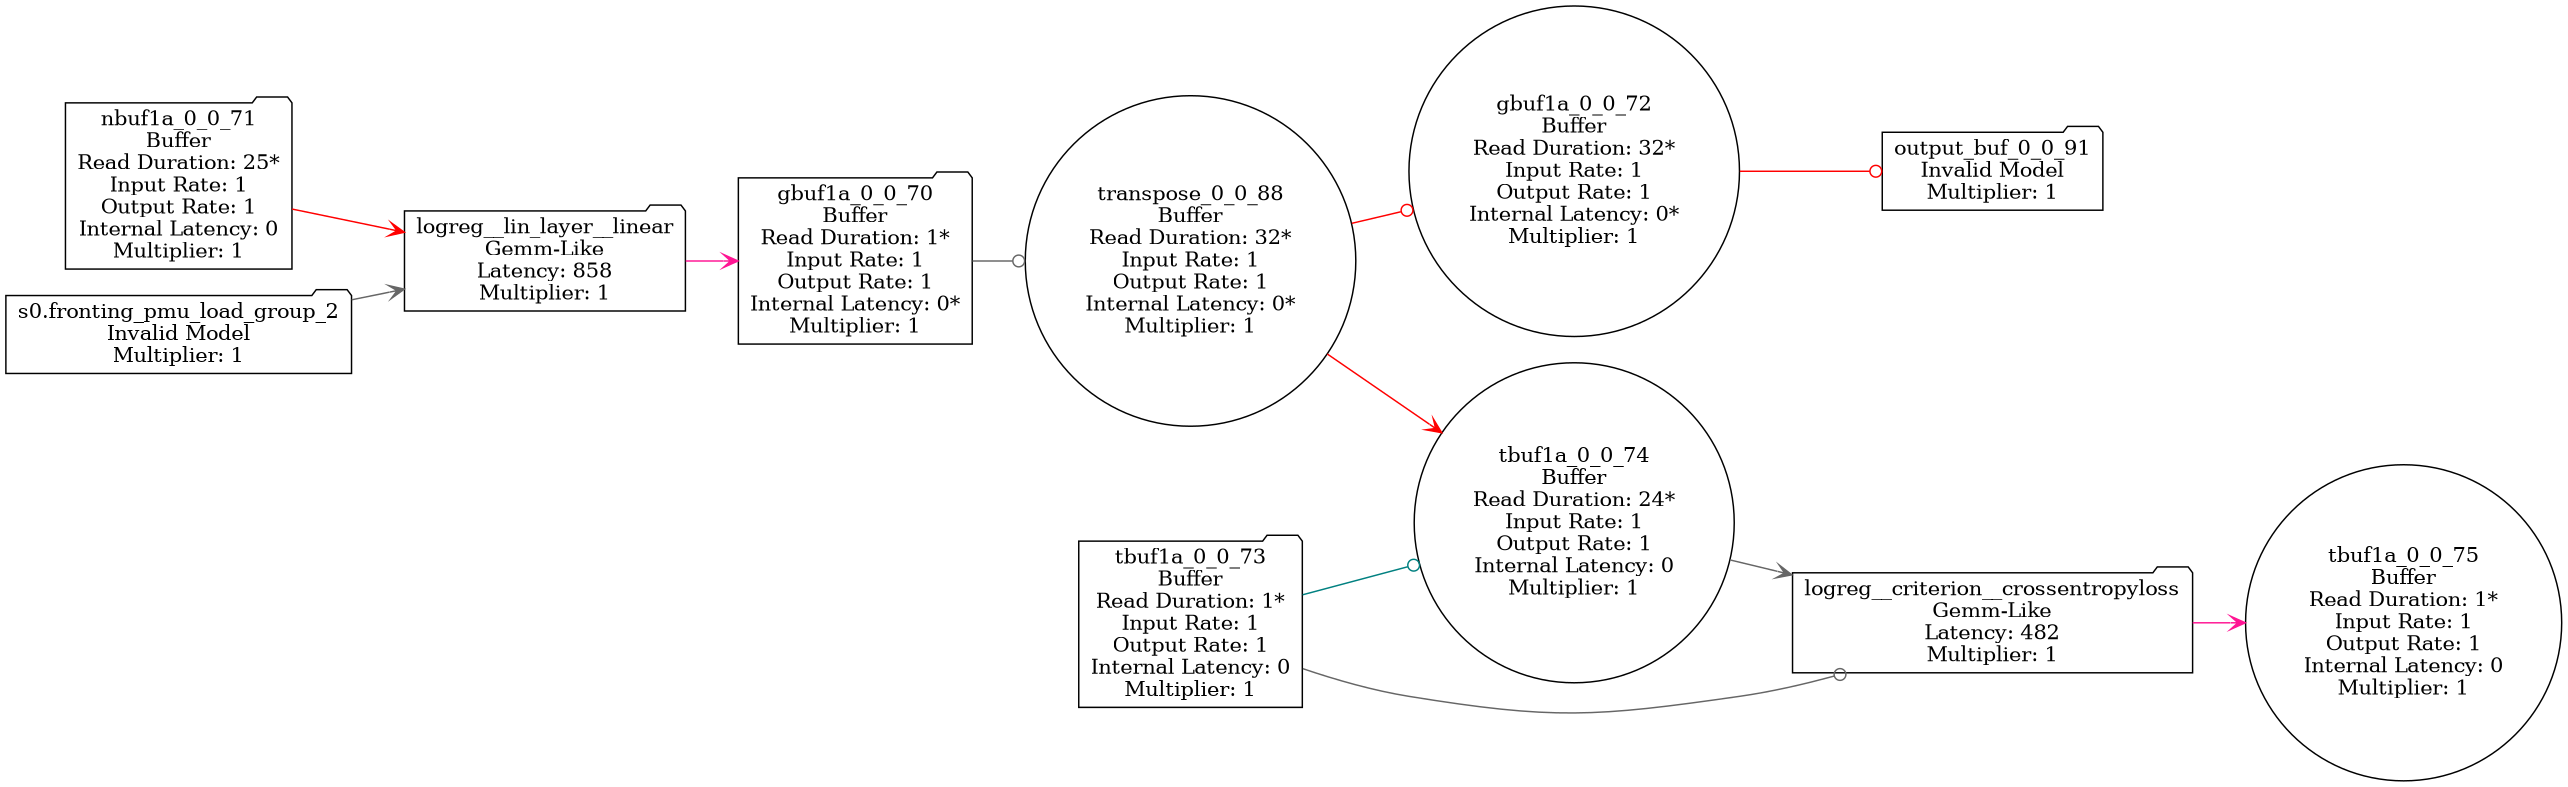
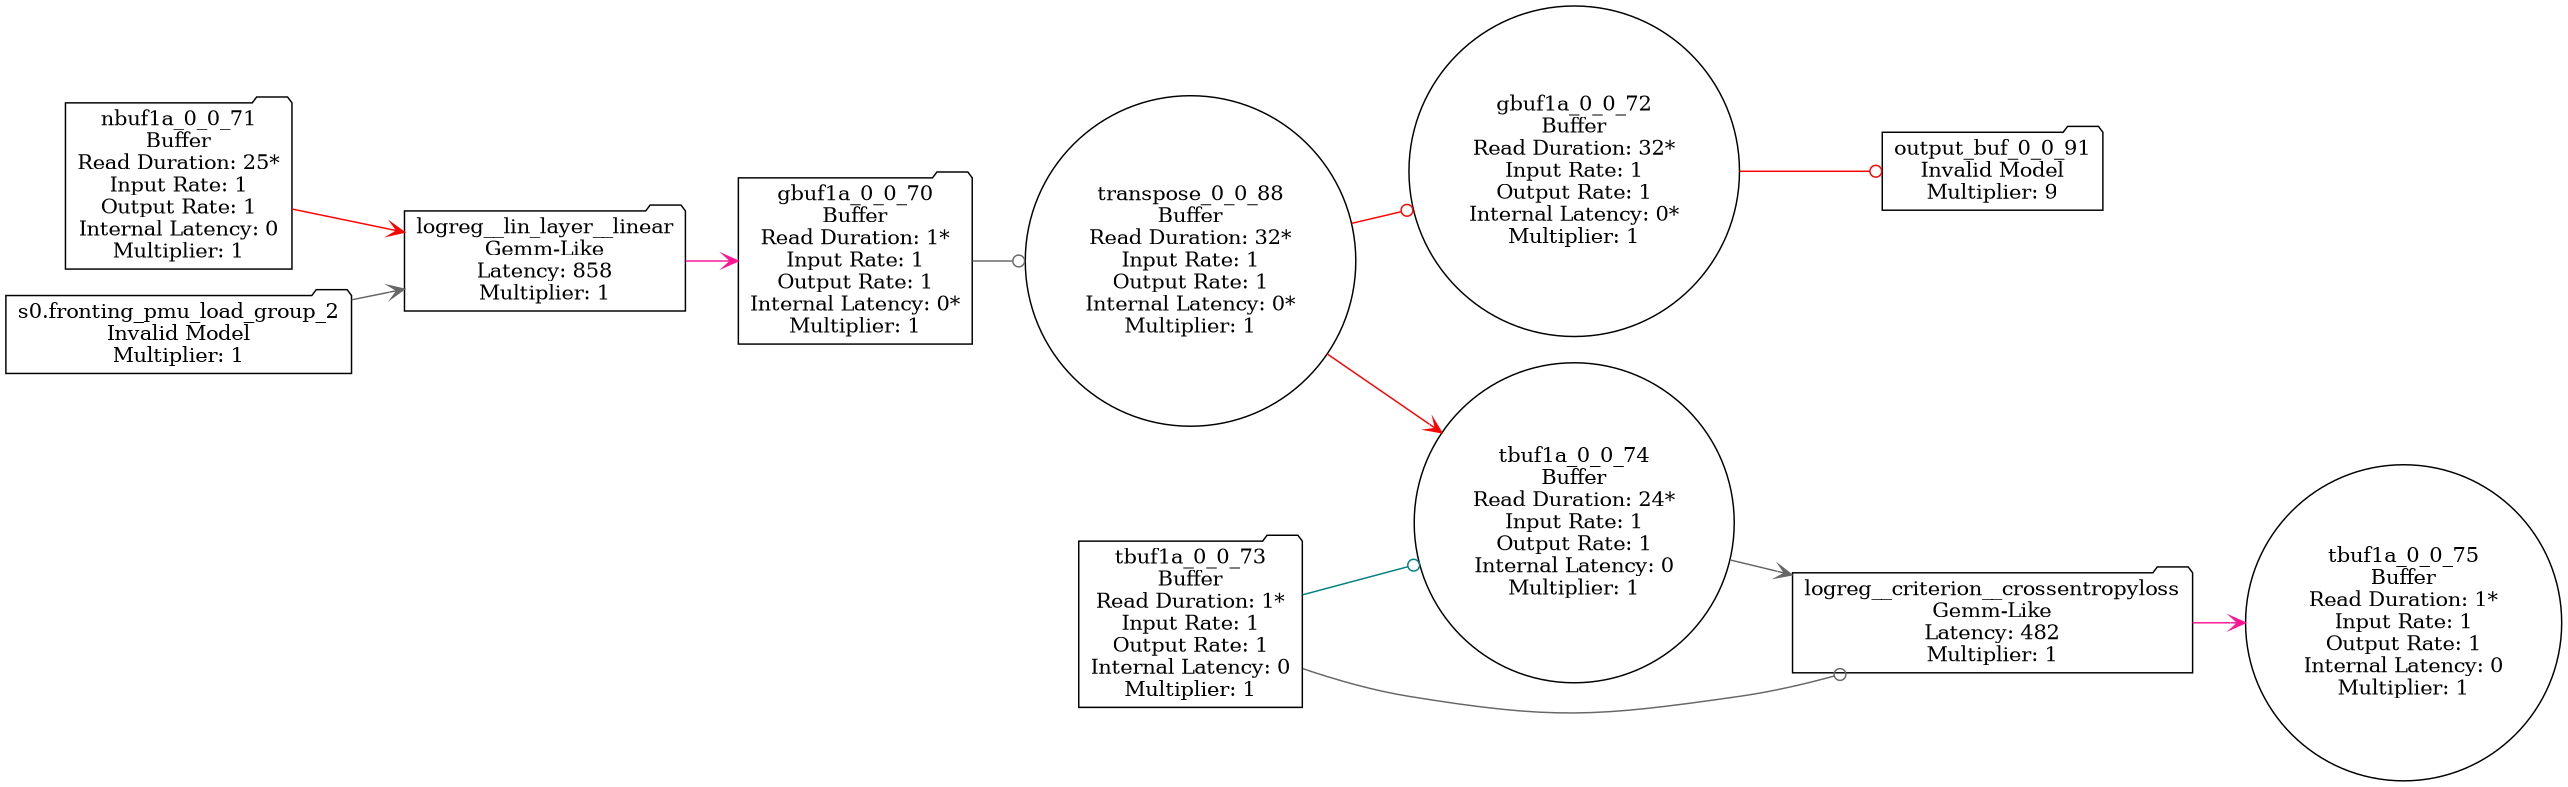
(1993, 171) -> (1993, 171)
